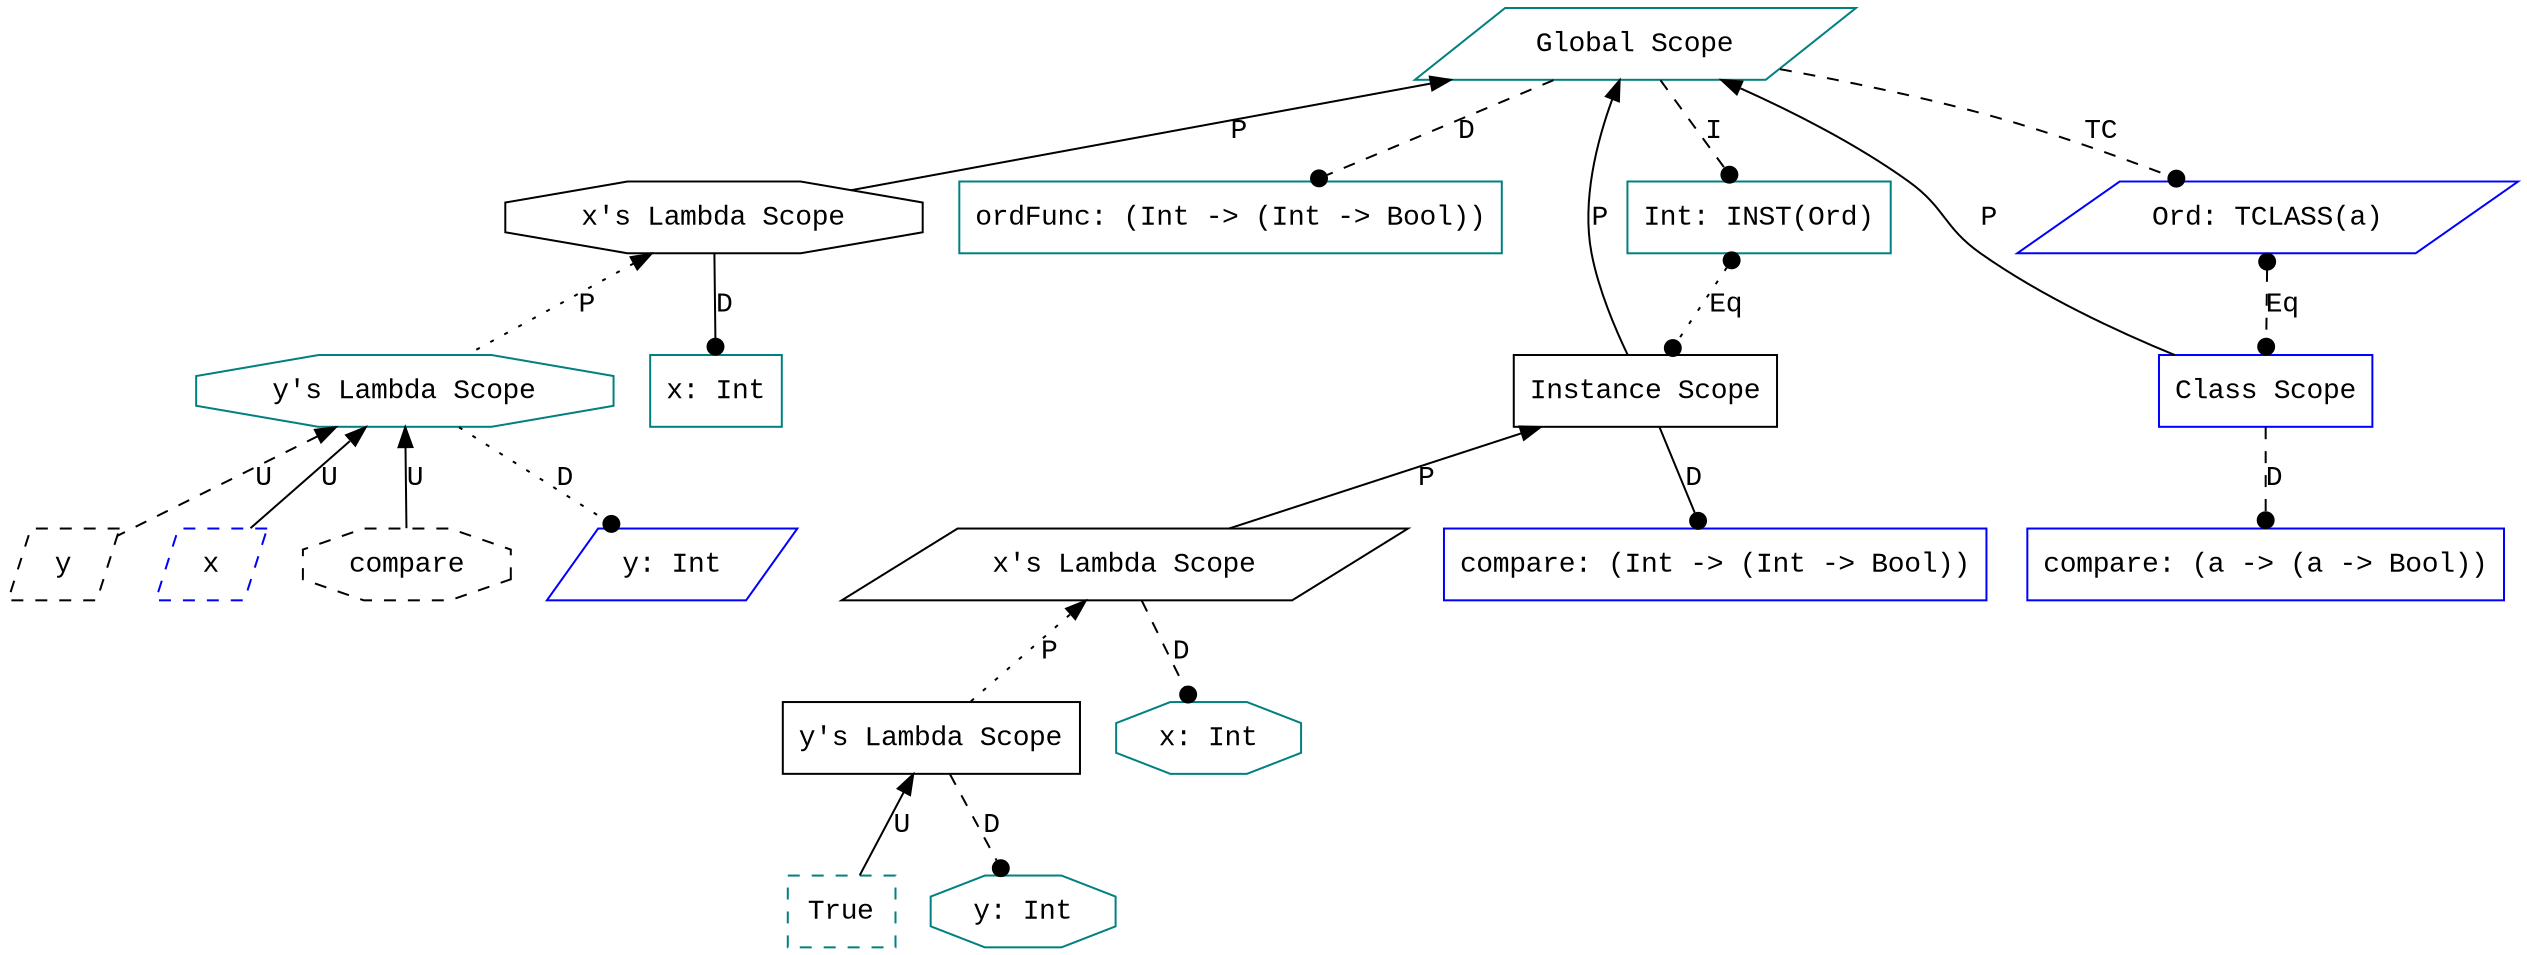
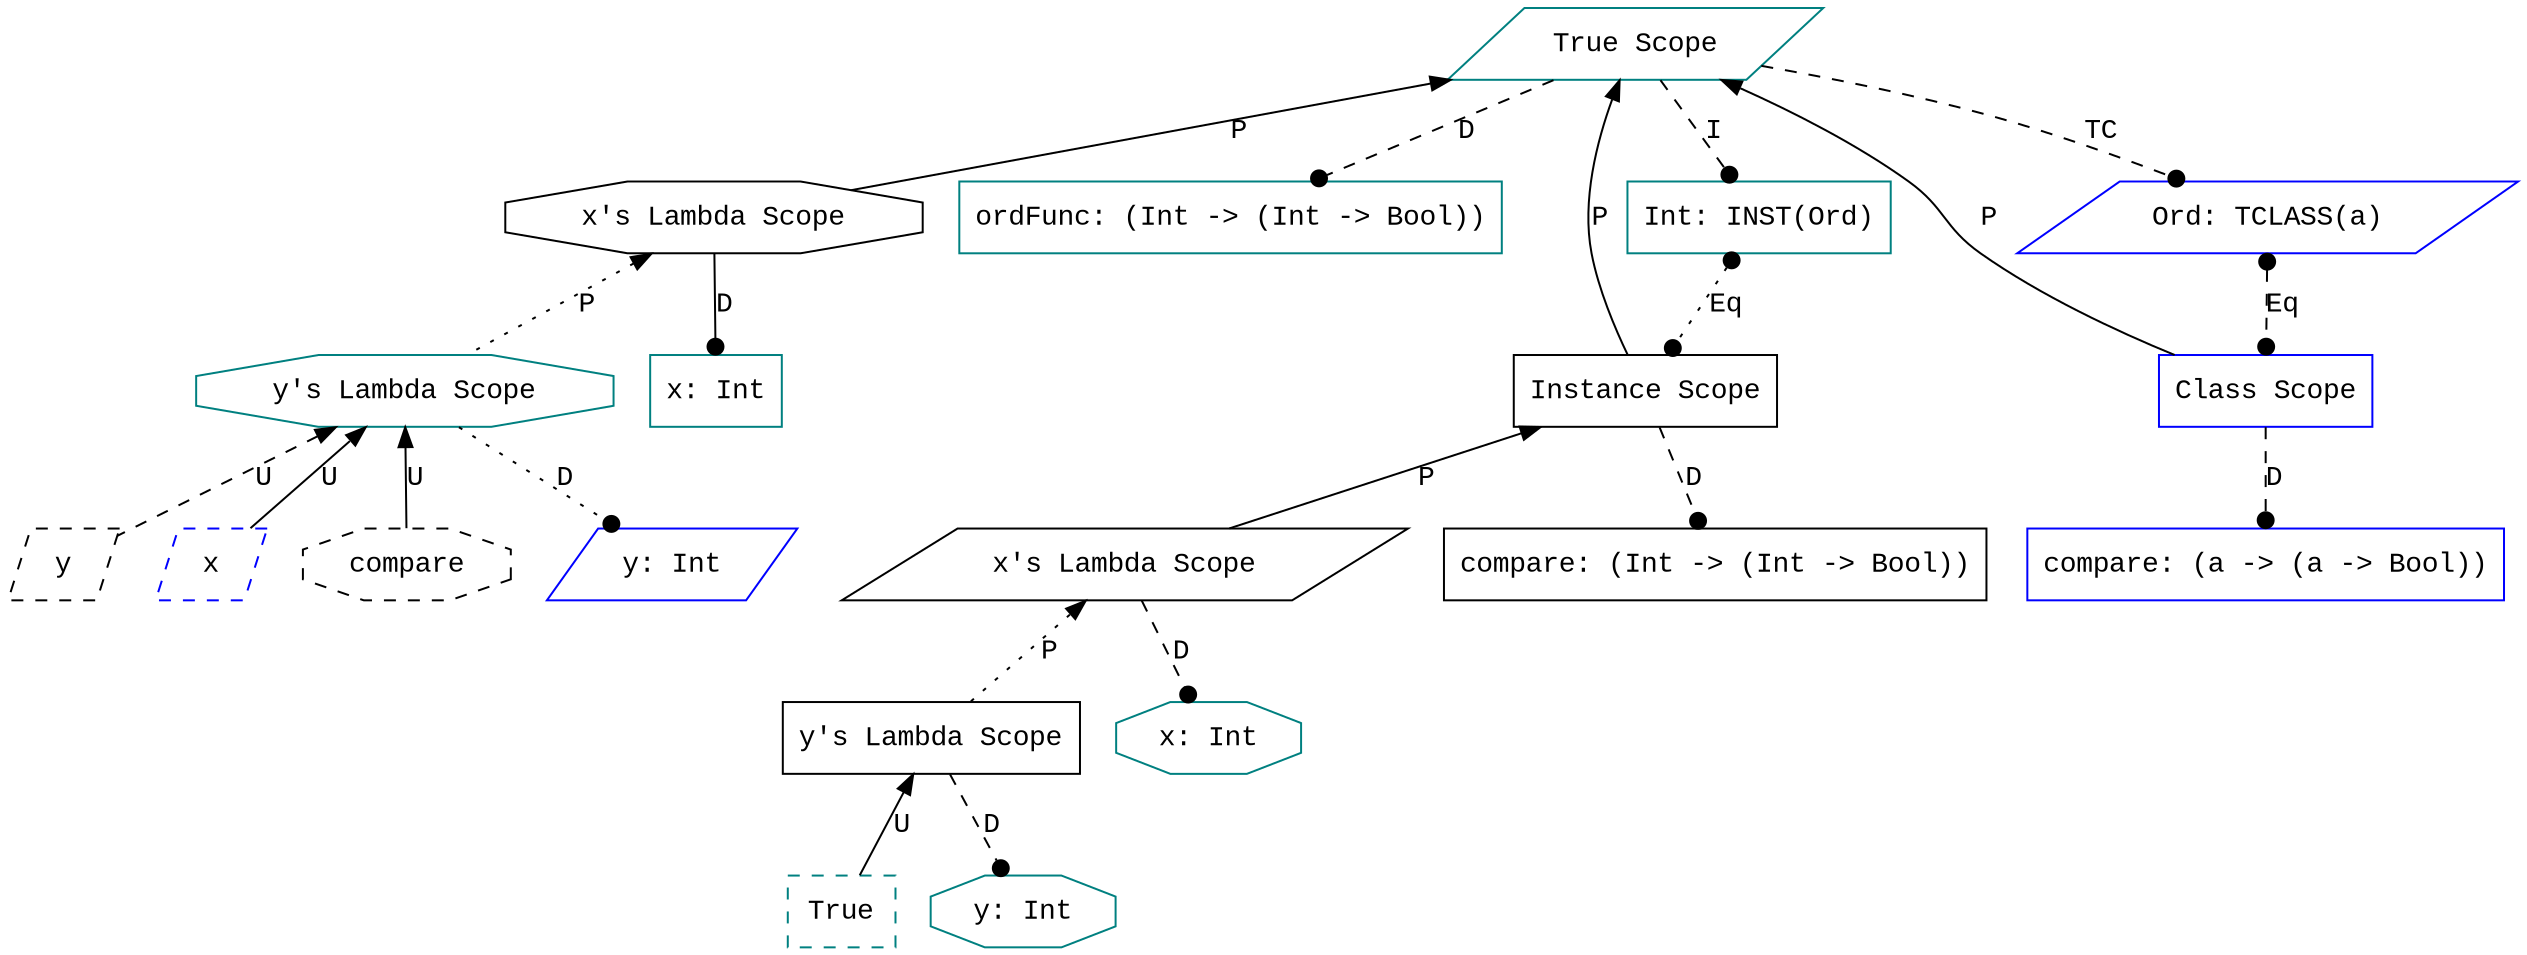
(1635, 44) -> (1635, 44)
(1677, 470) -> (1677, 470)
(1715, 564) -> (1715, 564)
